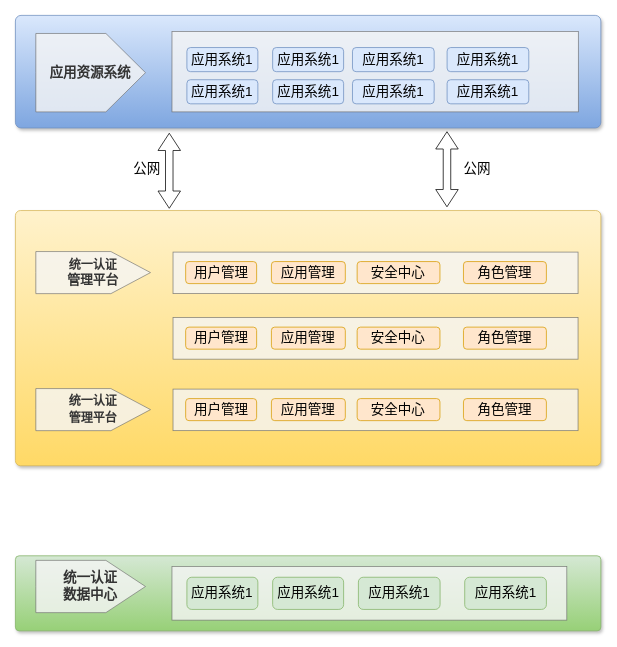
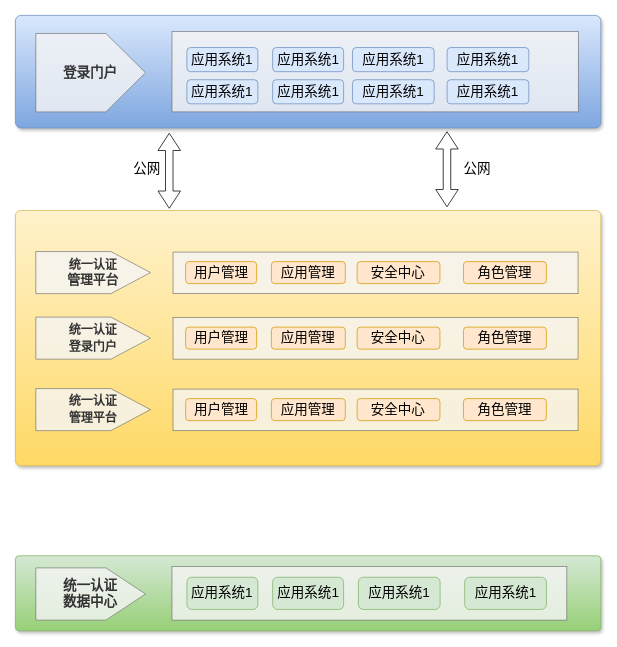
(90, 72) -> (90, 72)
none -> (93, 338)
(91, 586) -> (91, 594)
